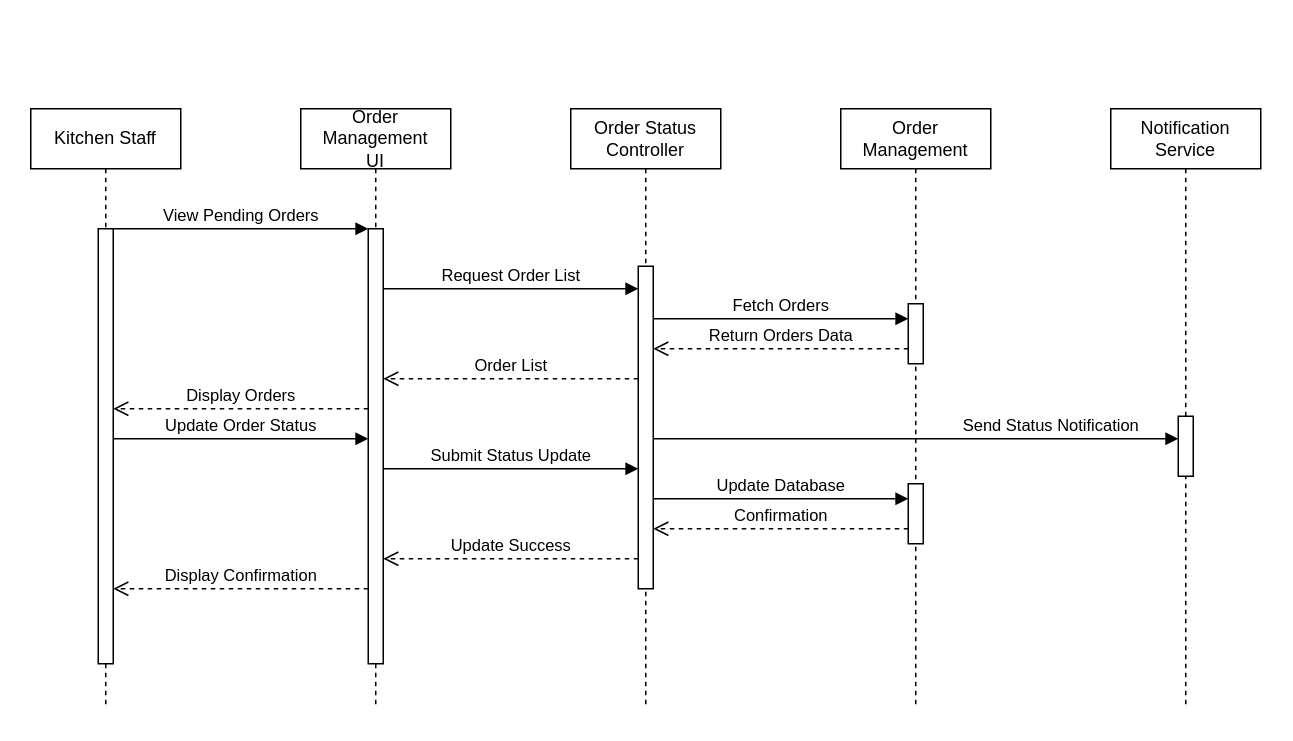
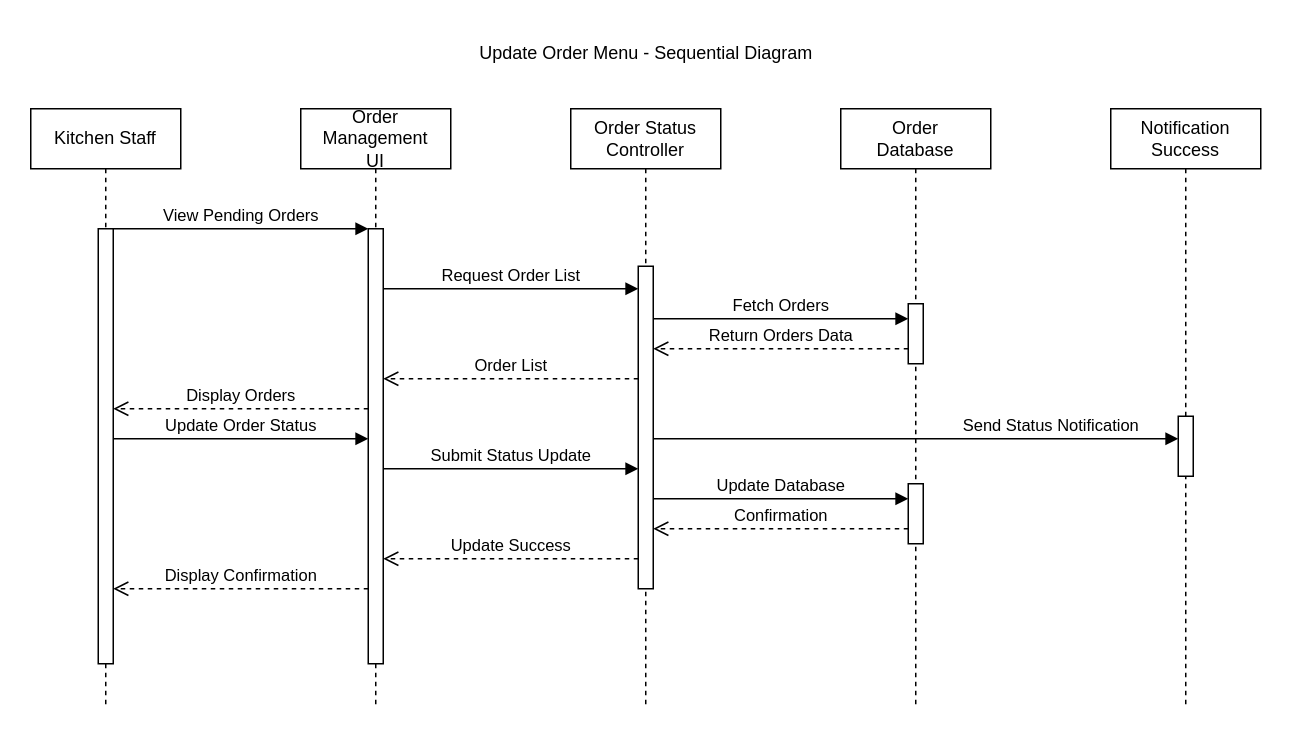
none -> (646, 53)
(916, 139) -> (916, 139)
(1186, 139) -> (1186, 139)
